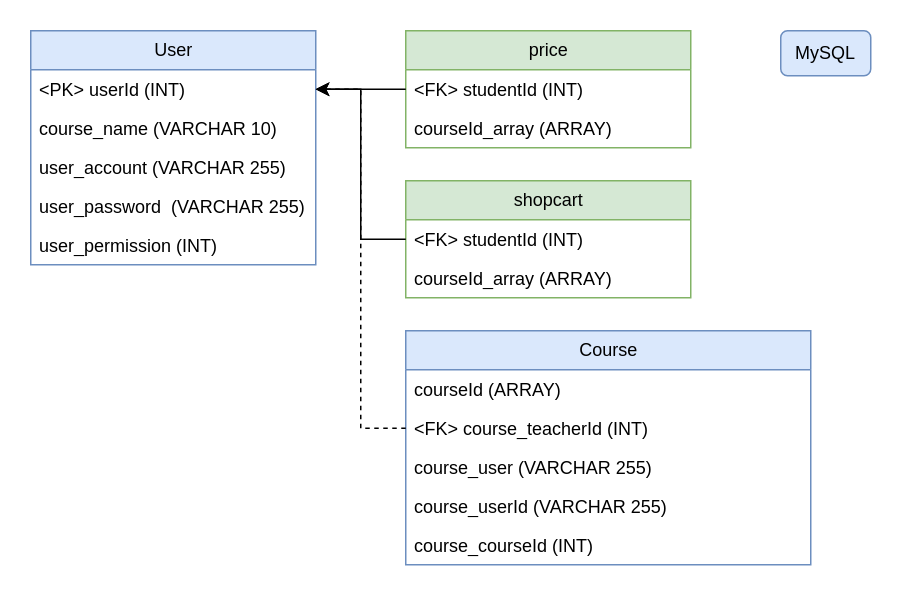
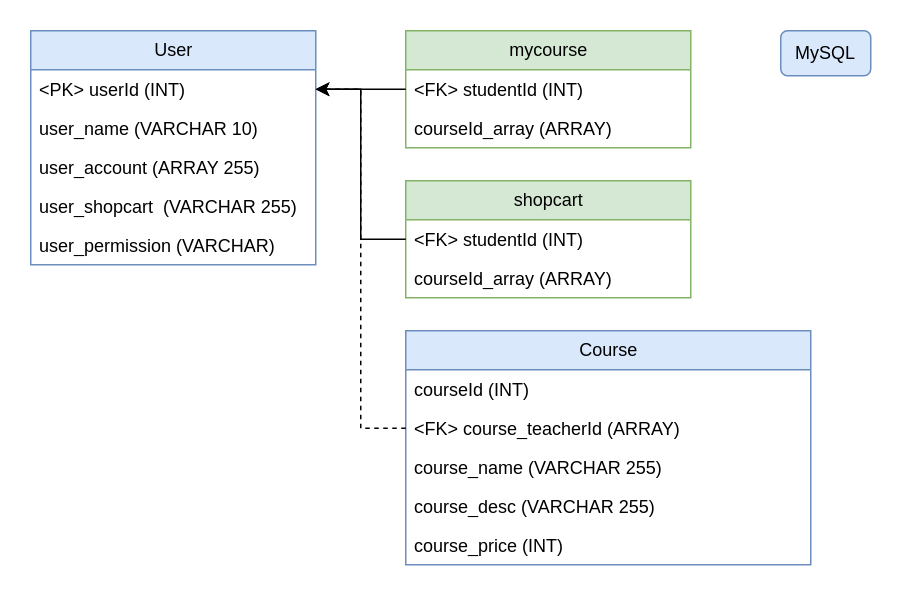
(549, 50) -> (549, 50)
(156, 130) -> (146, 130)
(166, 169) -> (156, 169)
(175, 219) -> (175, 219)
(139, 247) -> (159, 247)
(493, 391) -> (483, 391)
(546, 430) -> (556, 430)
(536, 469) -> (536, 469)
(546, 508) -> (536, 508)
(518, 547) -> (501, 547)
